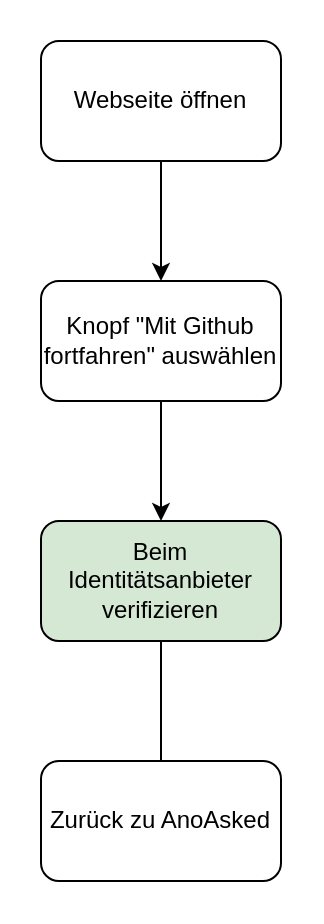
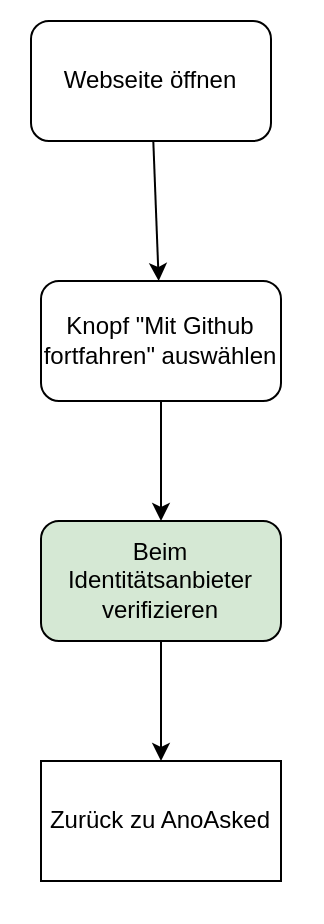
(161, 101) -> (151, 81)
(161, 751) -> (161, 746)
(161, 821) -> (161, 821)
